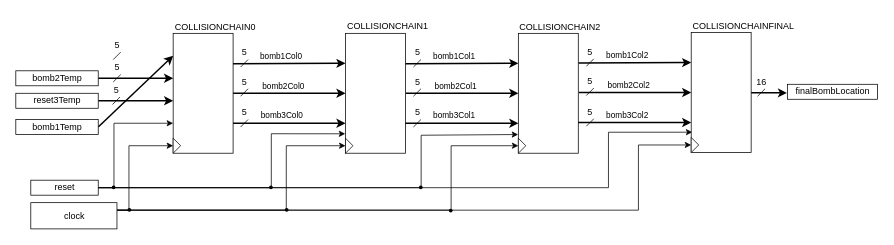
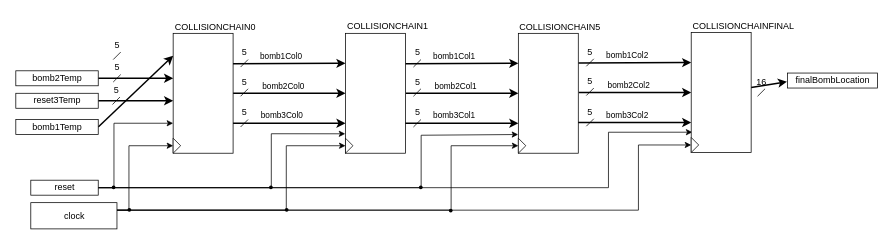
(560, 27) -> (560, 27)
(833, 92) -> (833, 81)
